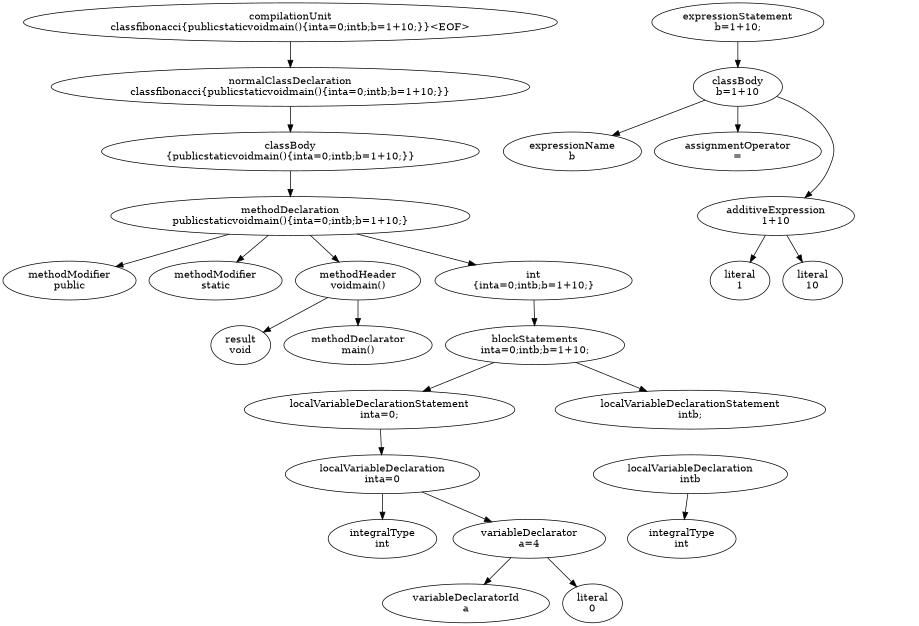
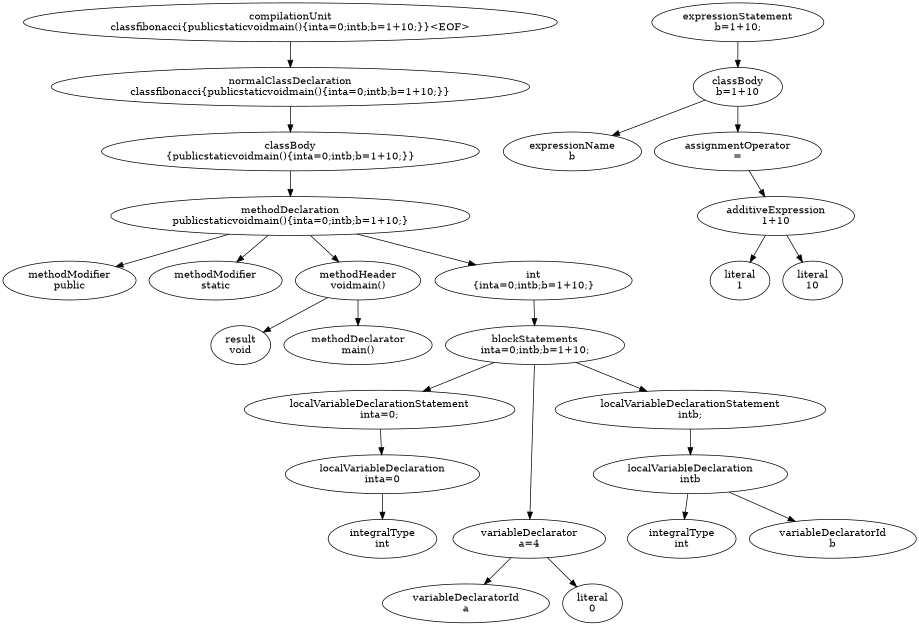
(829, 135) -> (755, 181)
none -> (690, 438)
(454, 506) -> (532, 438)
none -> (833, 539)
